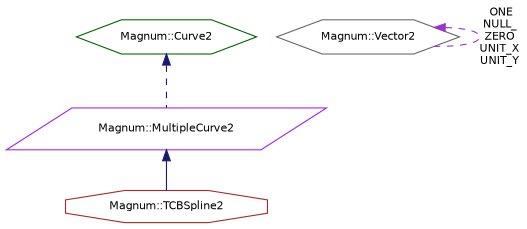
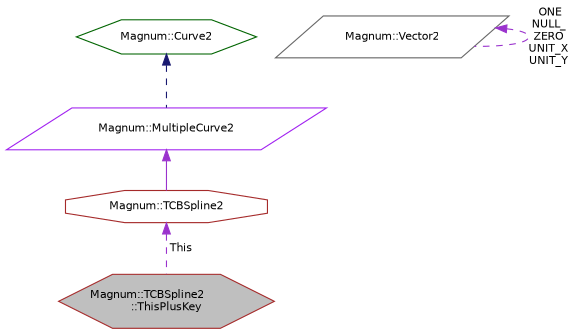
(368, 37) -> (392, 37)
(166, 176) -> (166, 176)
none -> (166, 301)
